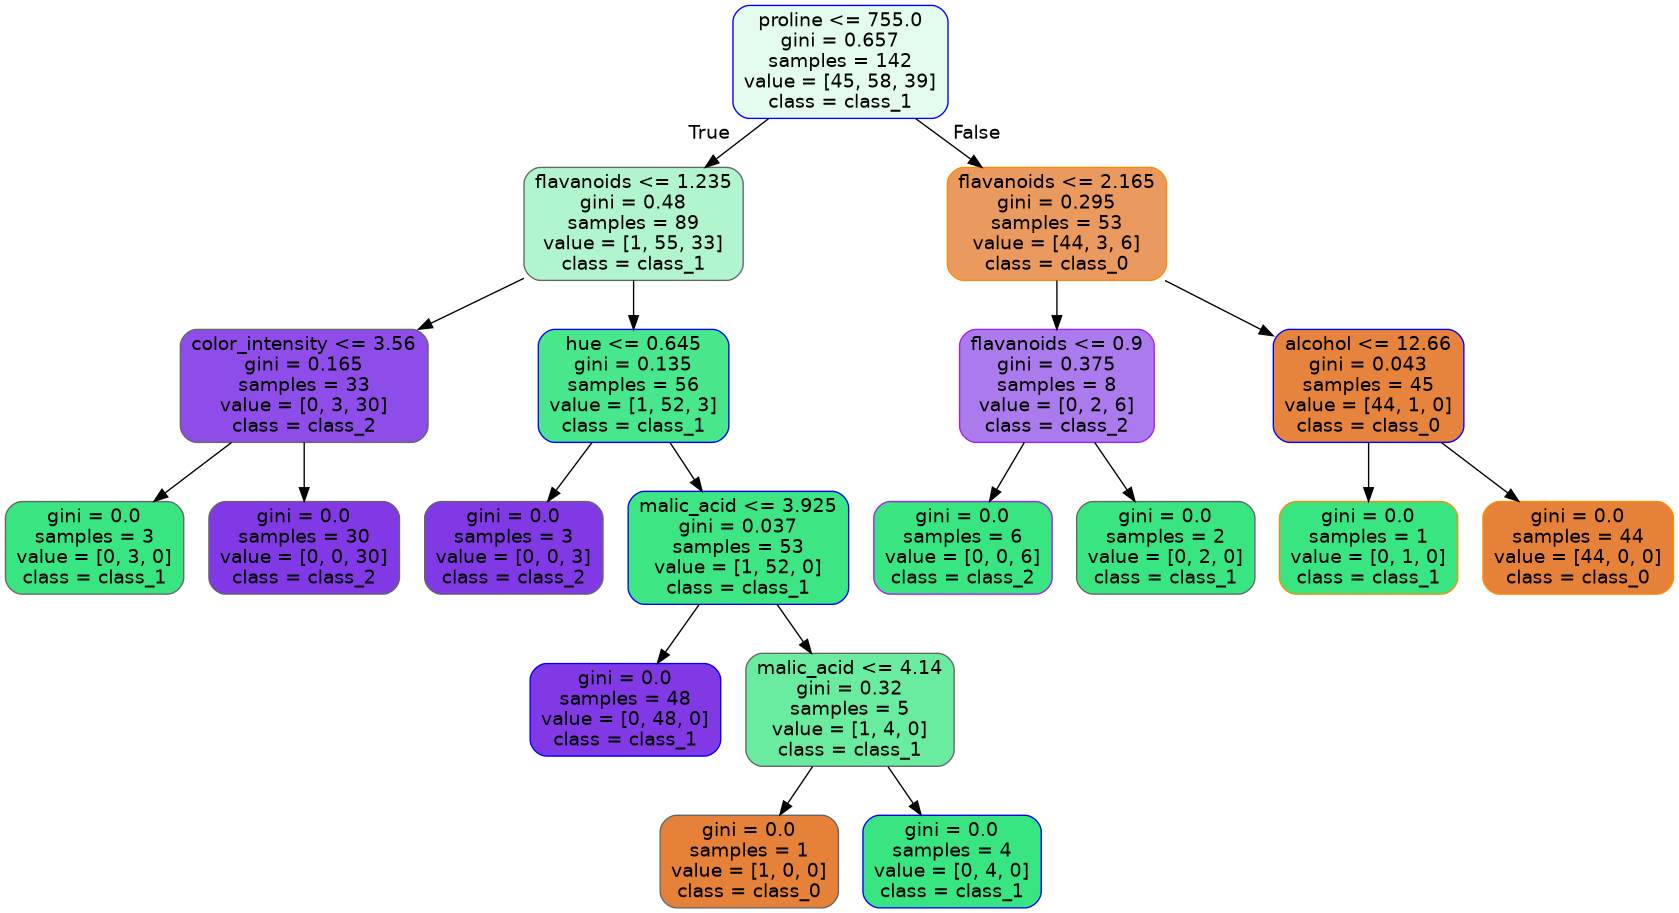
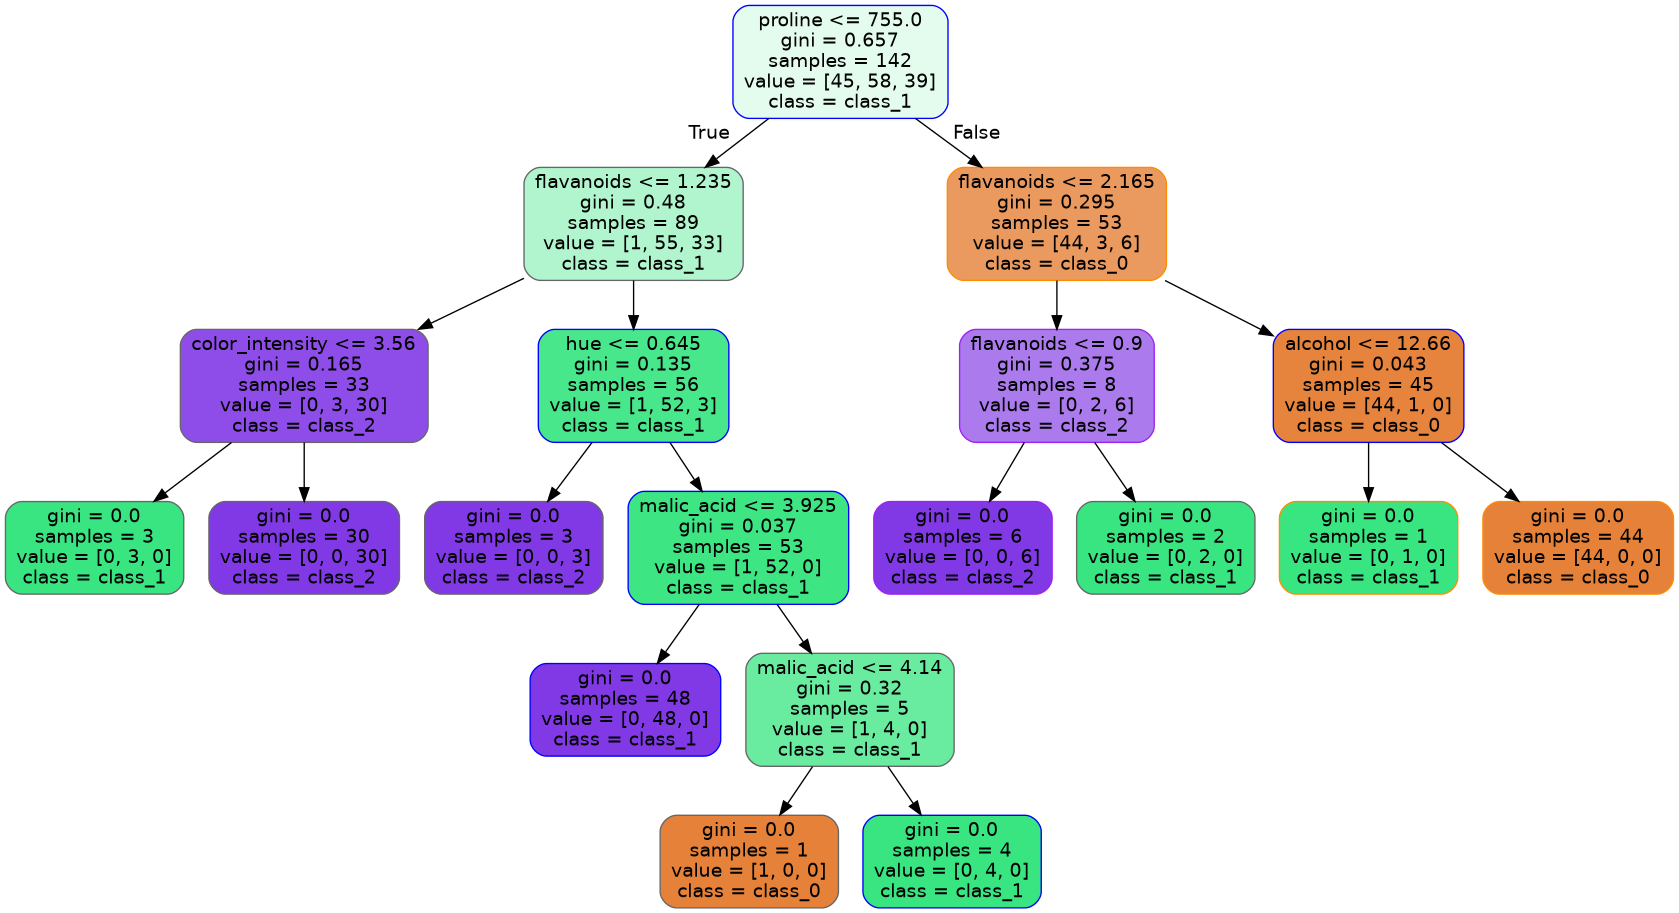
(963, 548) -> (963, 548)
